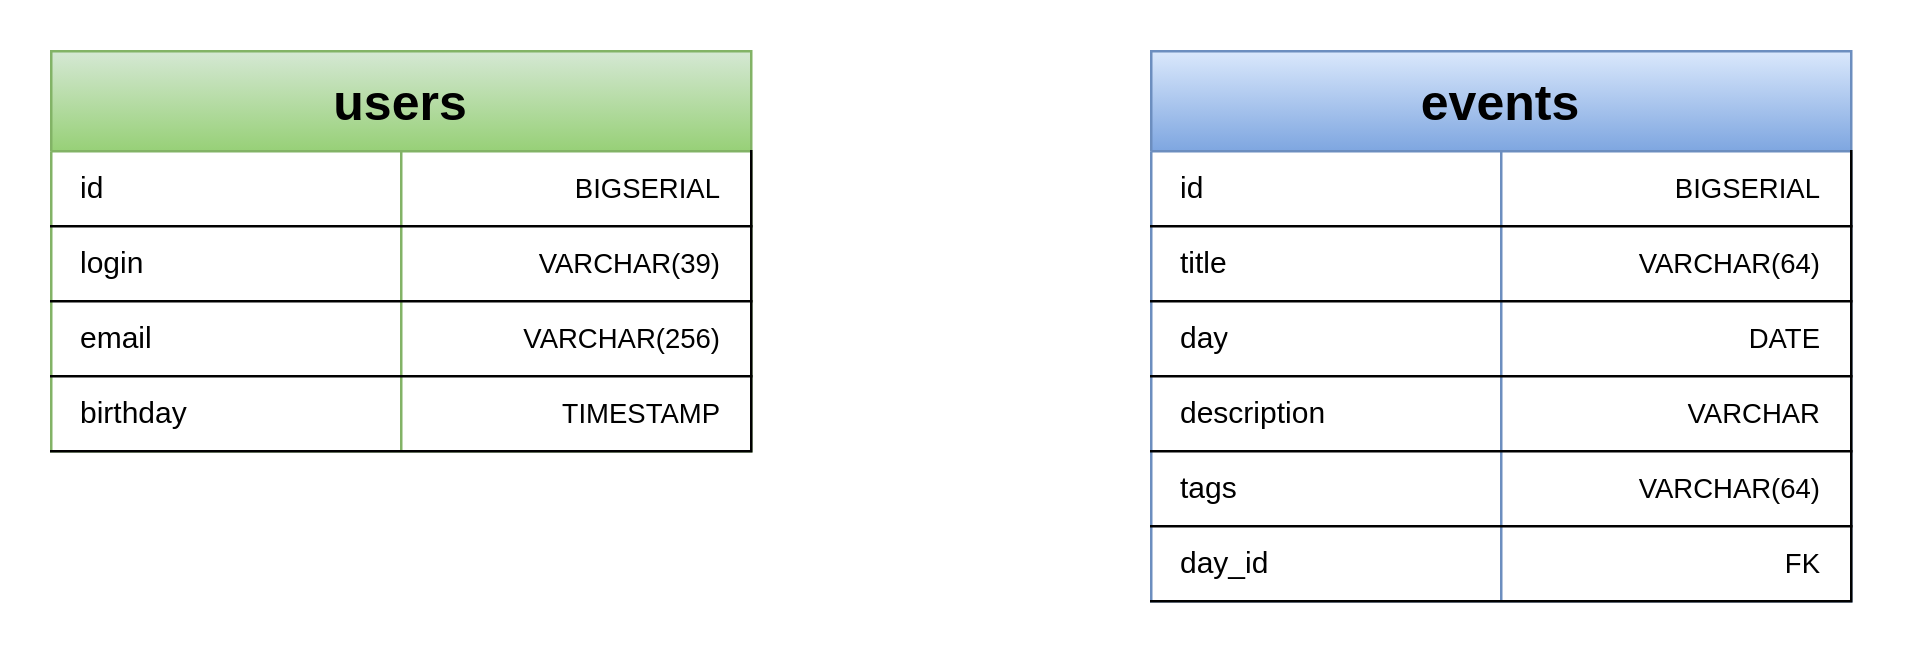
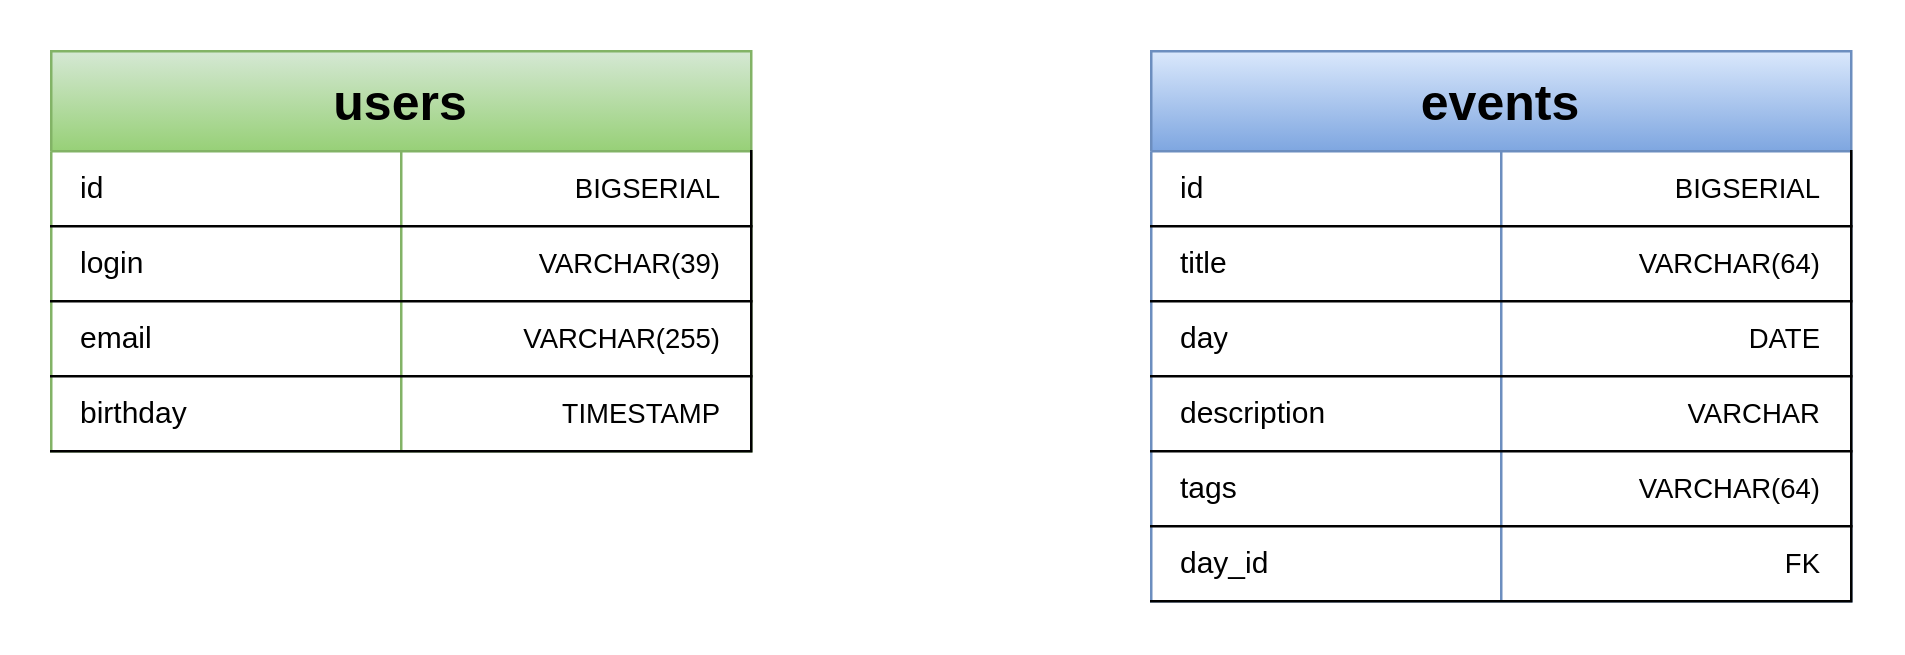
(629, 339) -> (629, 339)
